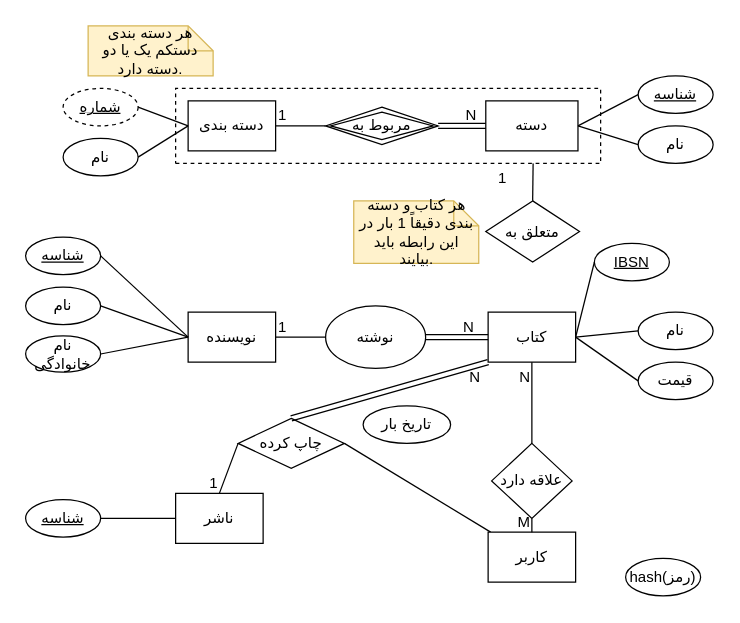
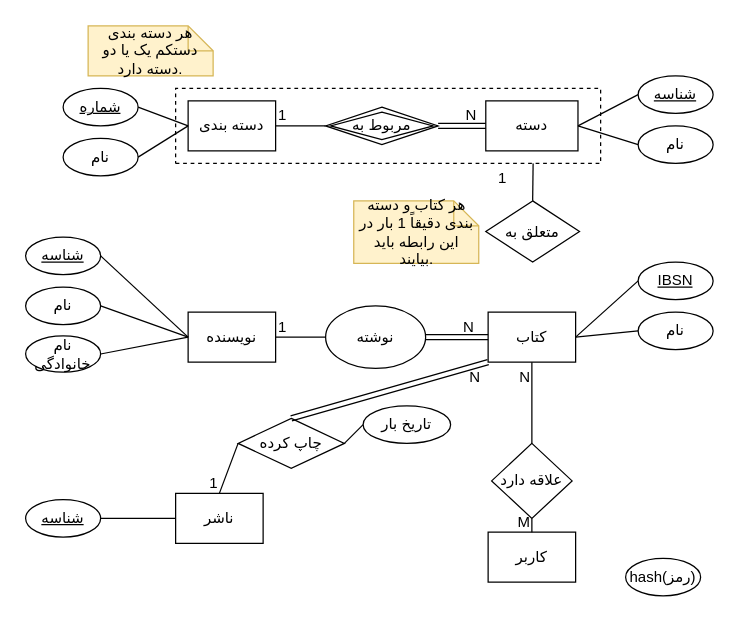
(101, 107) -> (101, 107)
(632, 262) -> (676, 281)
(608, 359) -> none
(676, 381) -> none
(417, 487) -> (354, 434)
